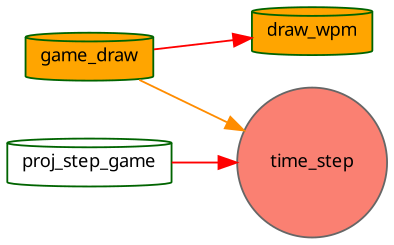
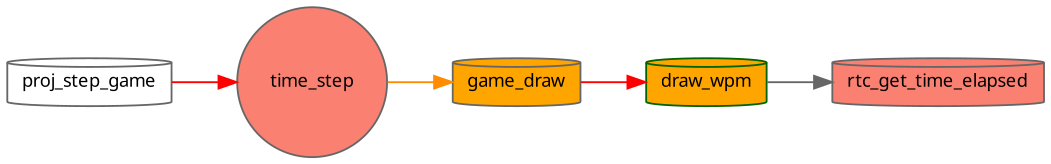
(89, 57) -> (517, 82)
none -> (938, 82)
(183, 101) -> (411, 82)
(89, 163) -> (89, 82)
